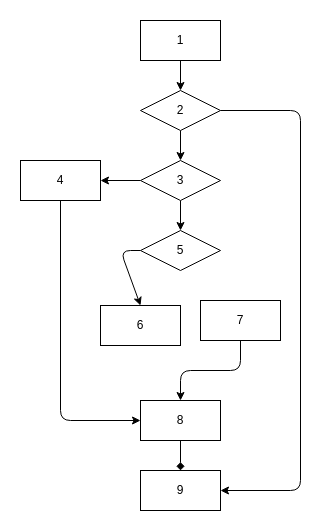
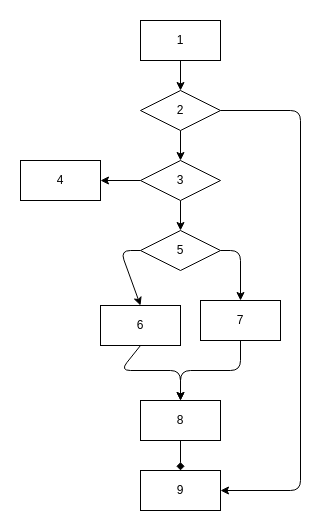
none -> (241, 267)
(61, 342) -> none
none -> (138, 371)
